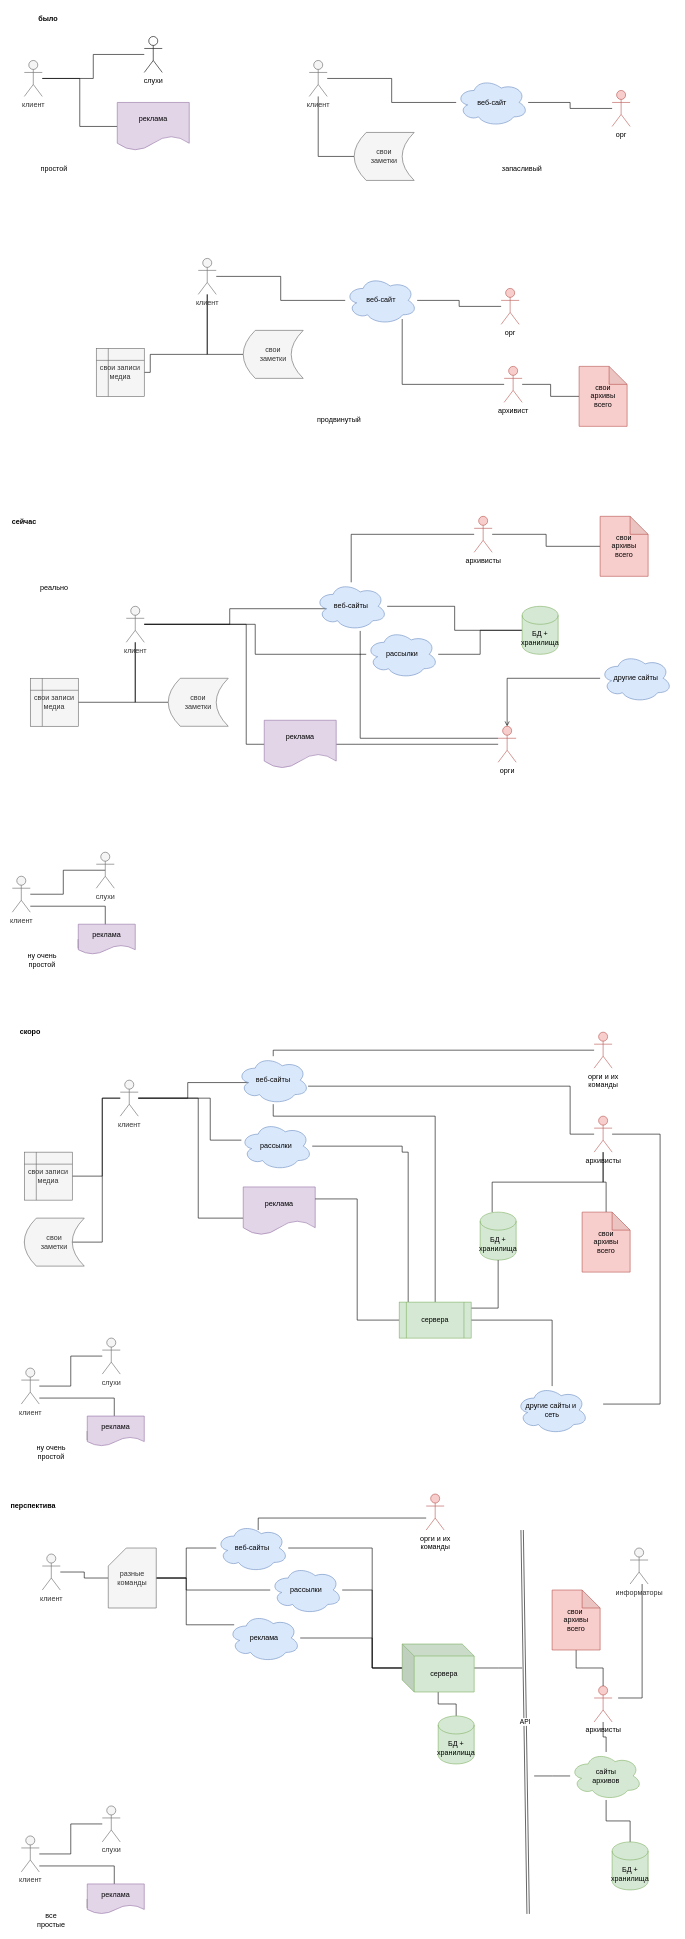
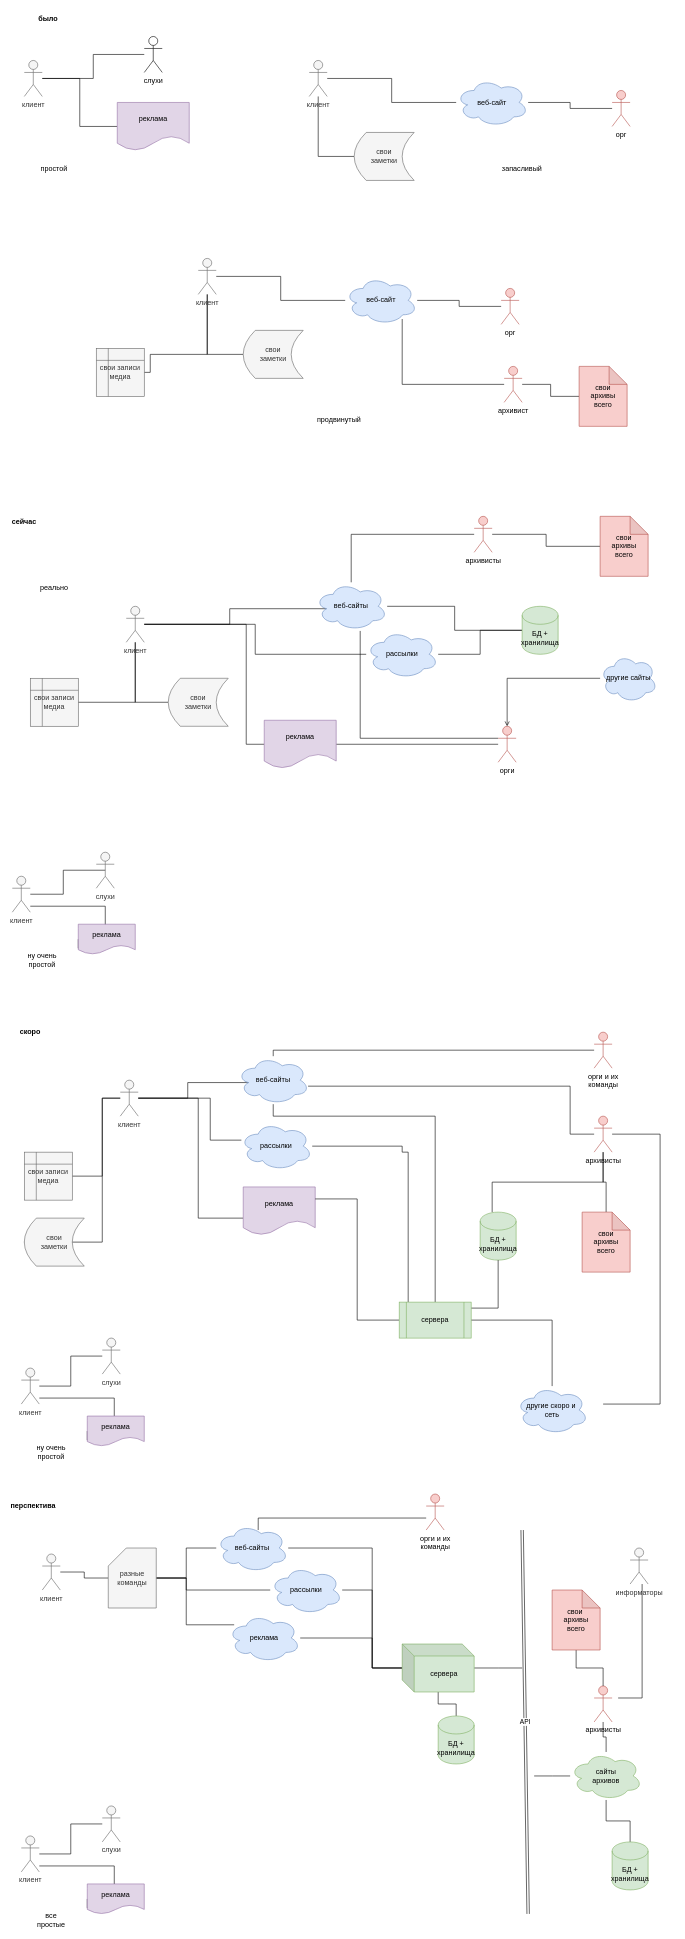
(636, 678) -> (629, 678)
(552, 1410) -> (552, 1410)
